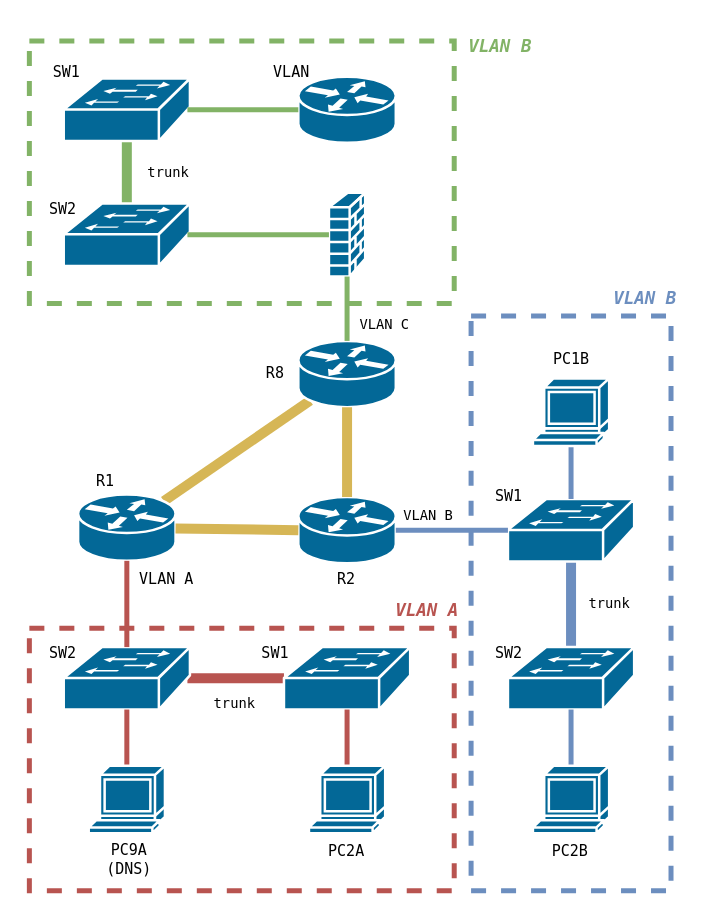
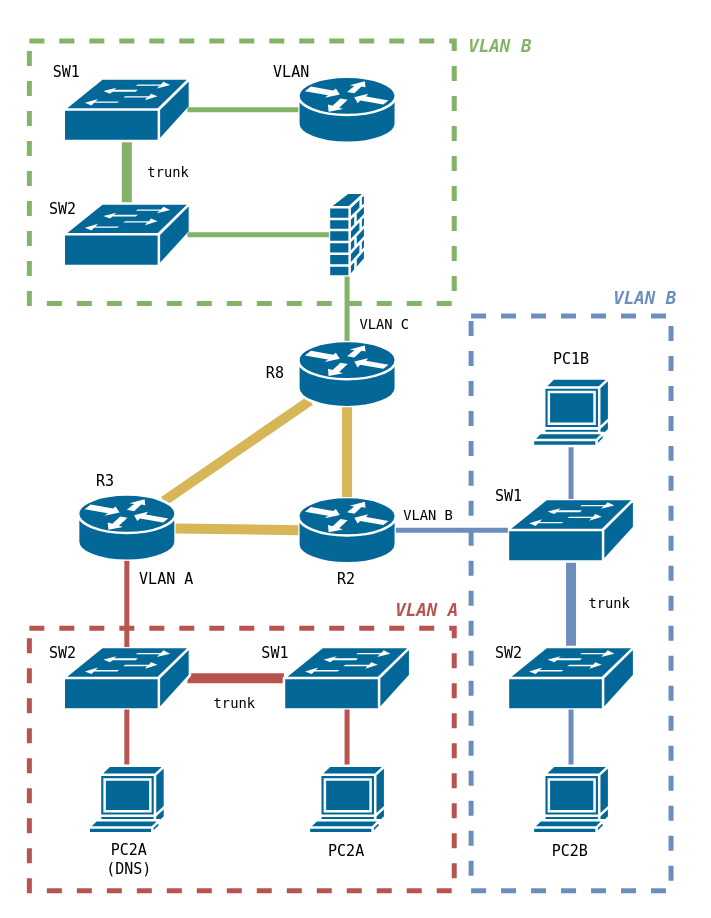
(106, 482) -> (106, 482)
(129, 859) -> (129, 859)
